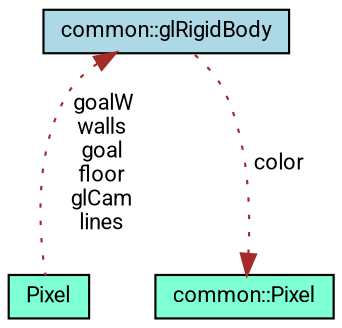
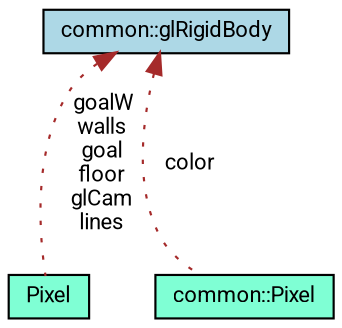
(242, 146) -> (145, 185)
